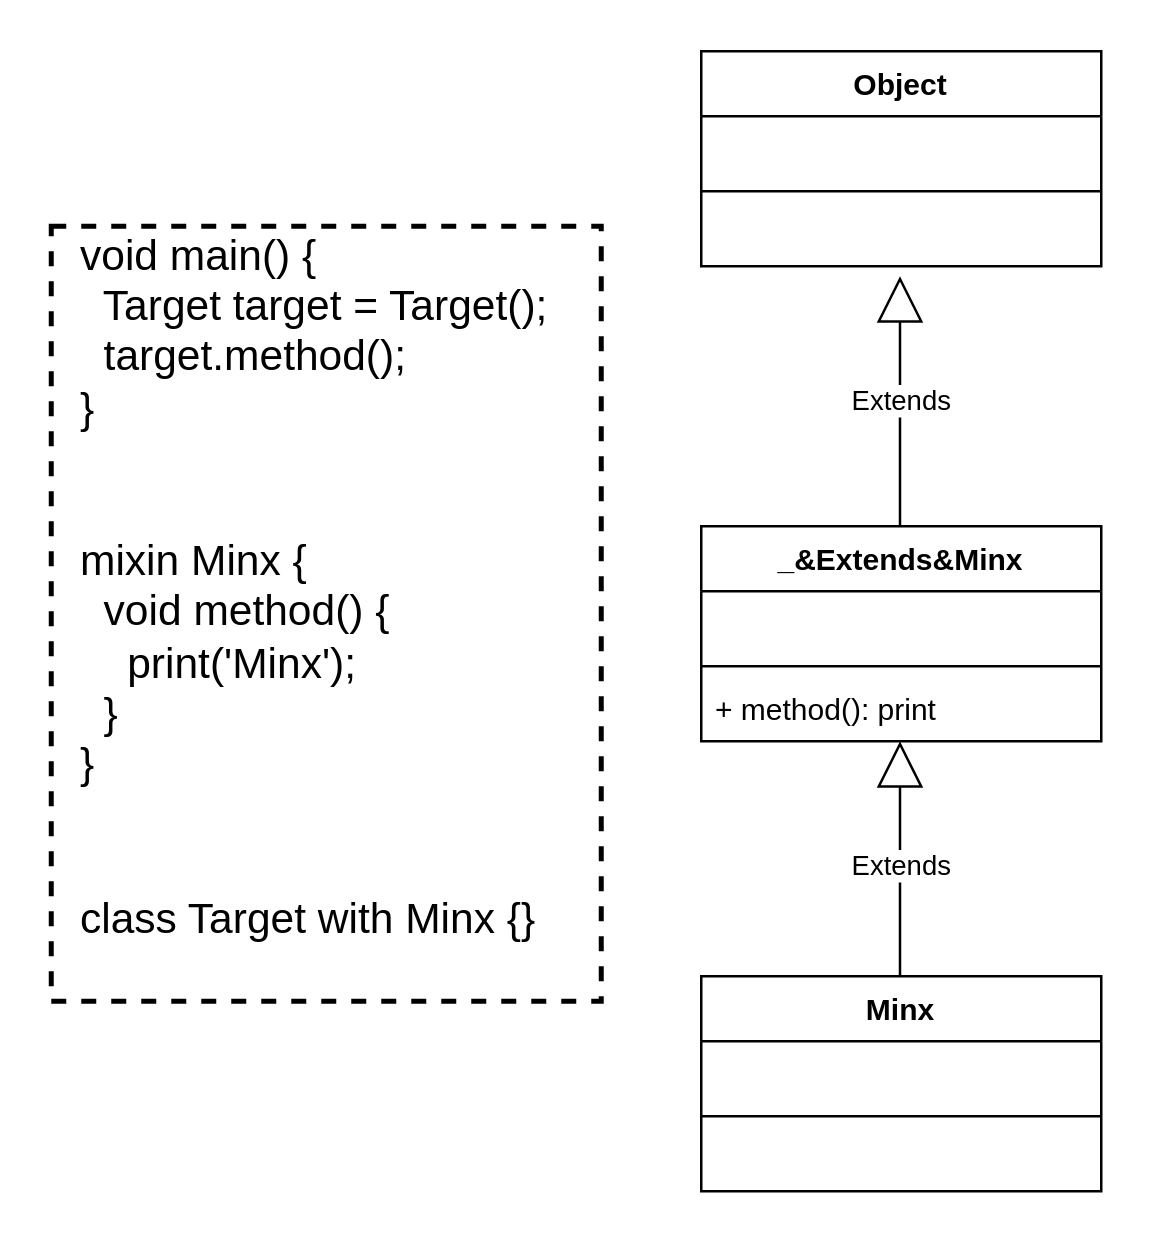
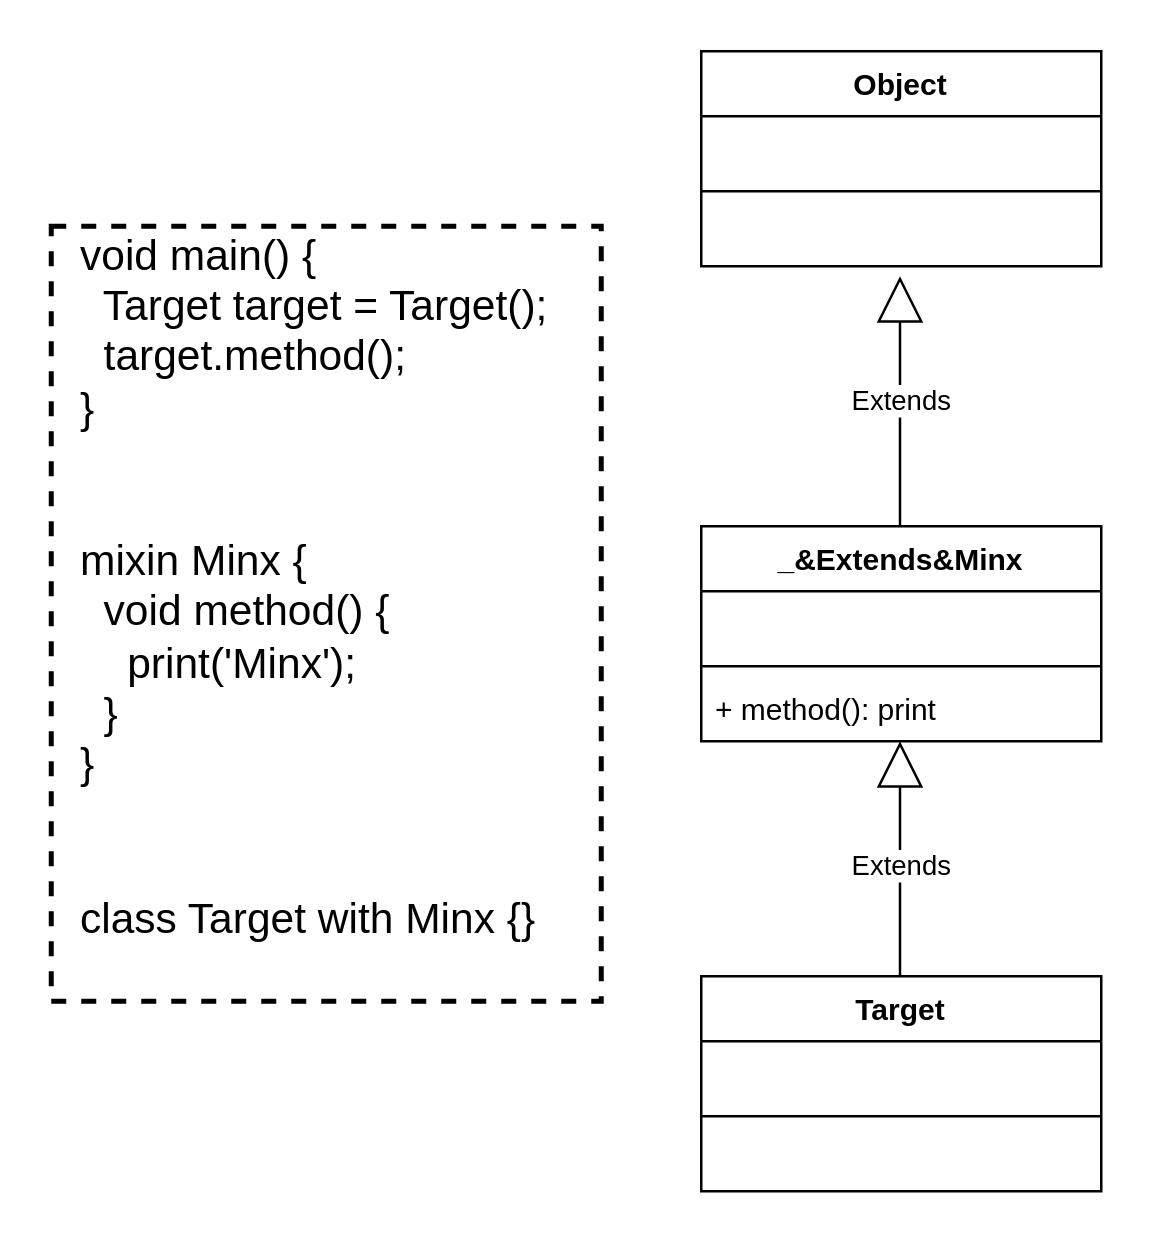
(900, 1010) -> (900, 1010)
